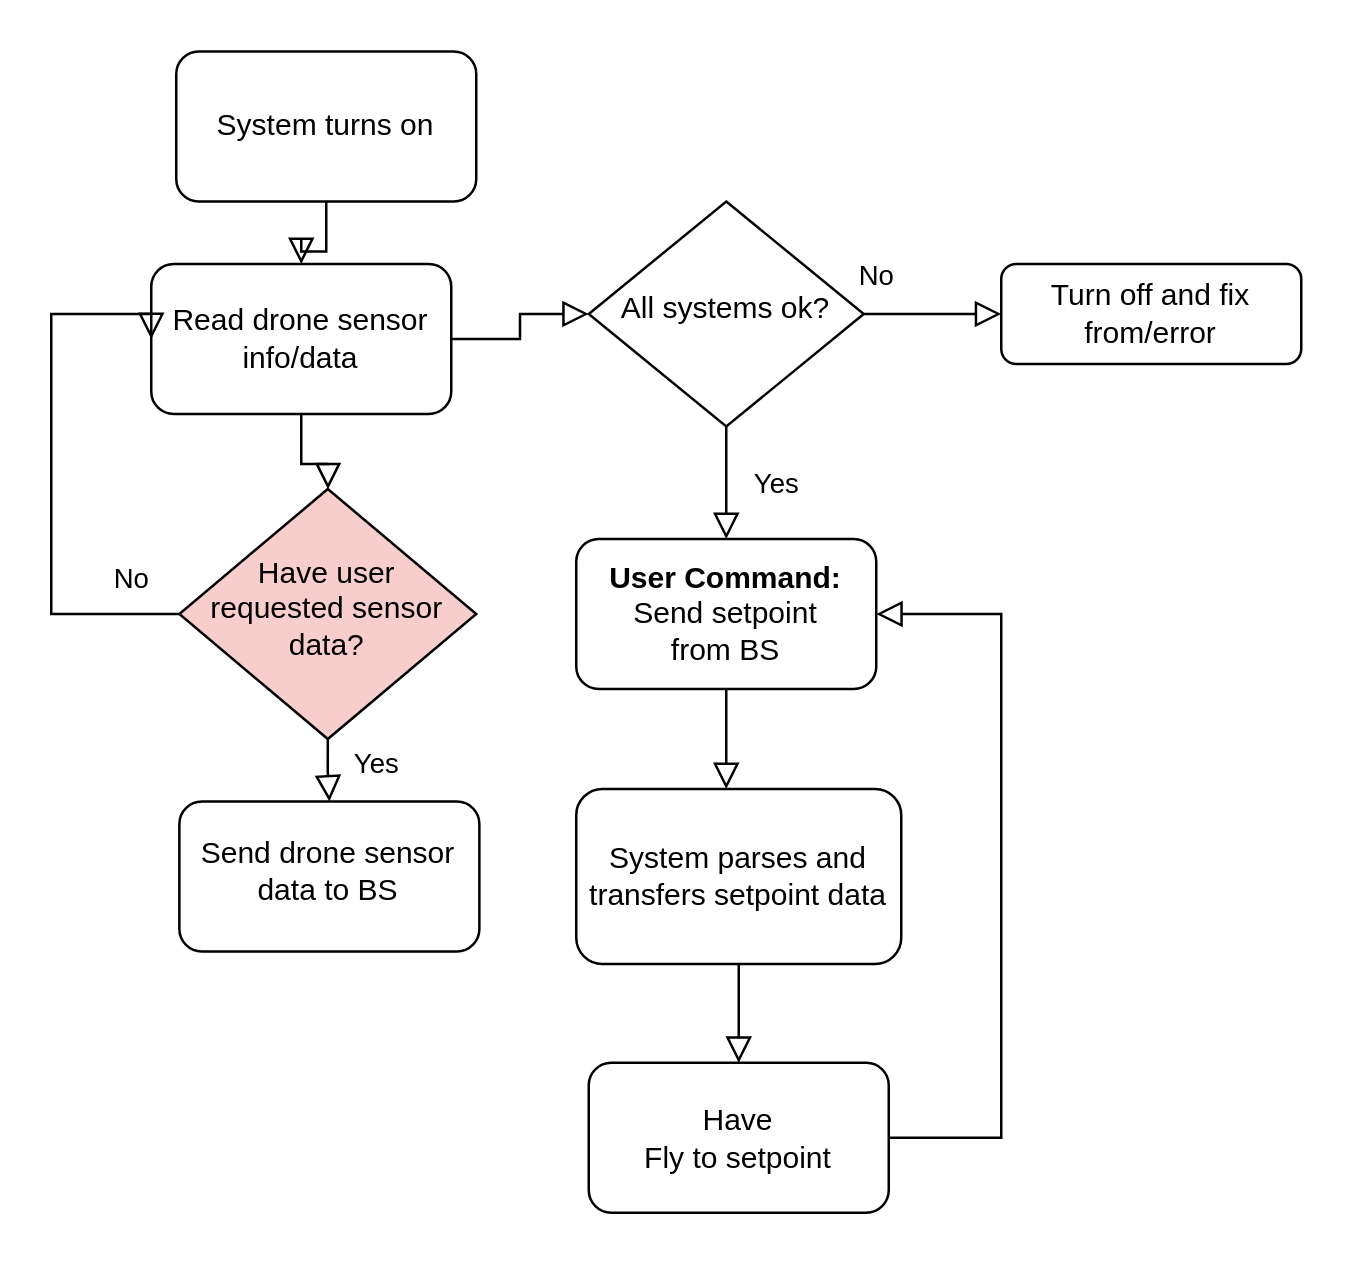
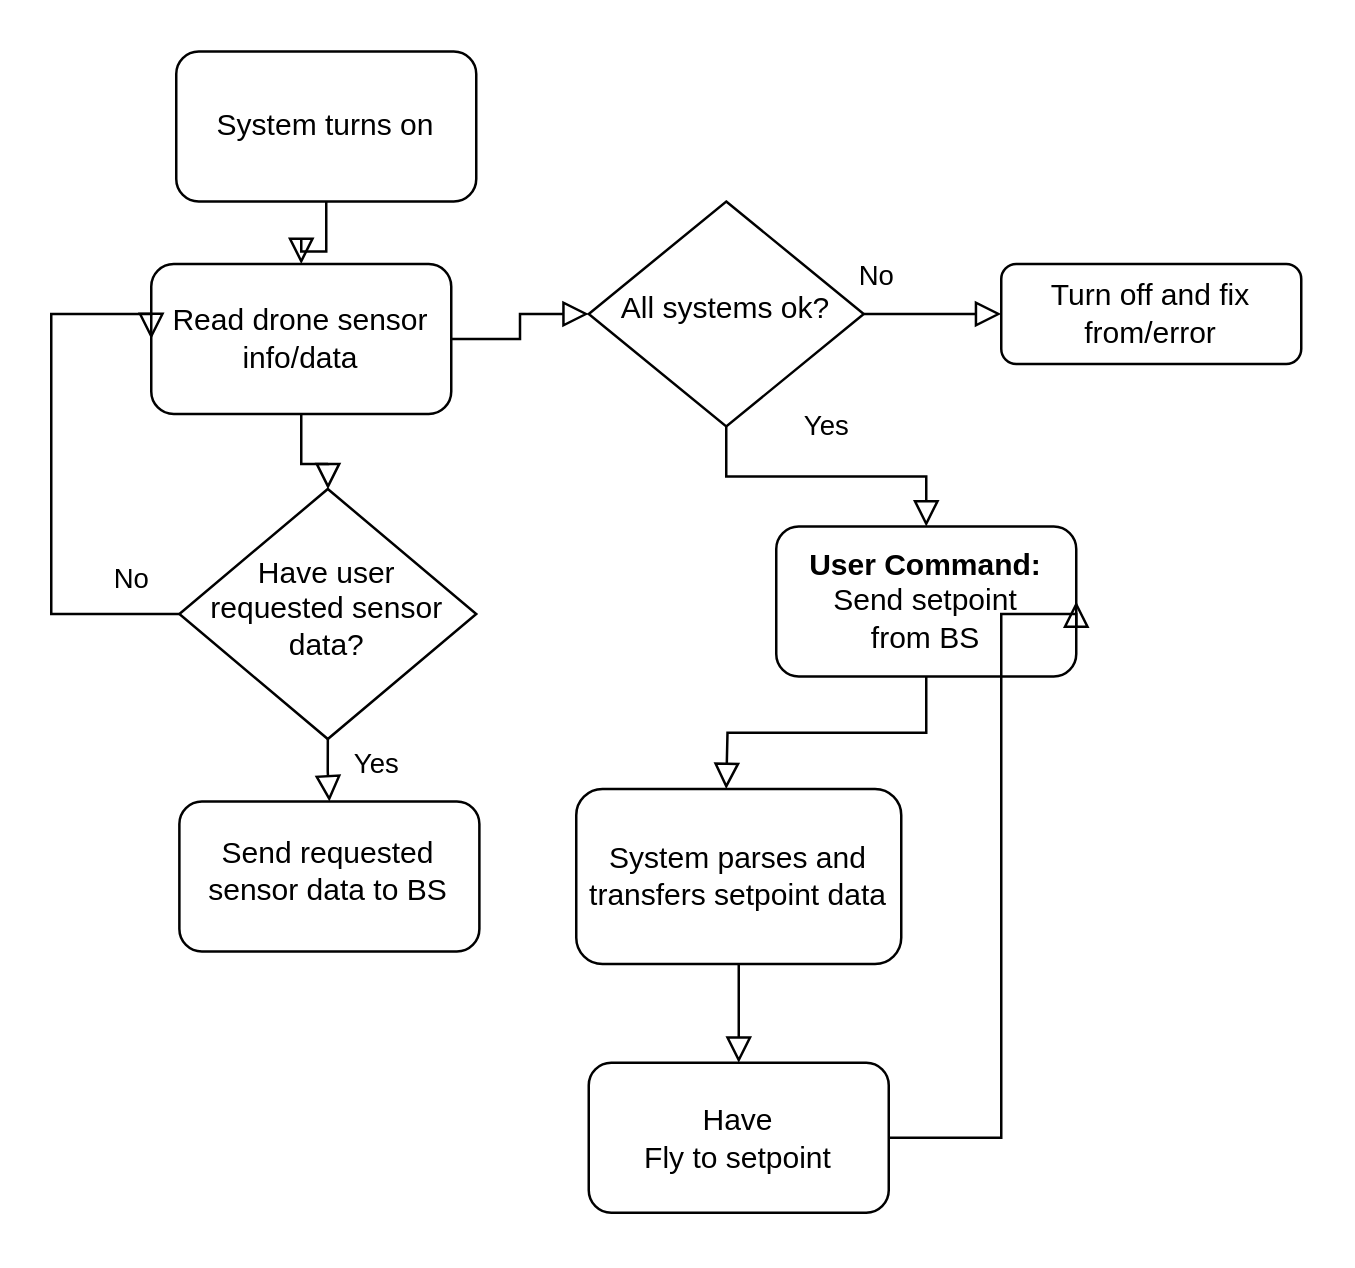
(328, 614) -> (328, 614)
(726, 614) -> (926, 601)
(329, 871) -> (329, 871)
